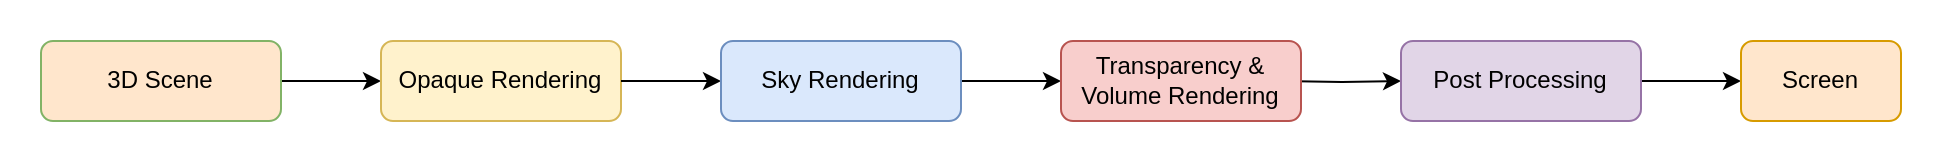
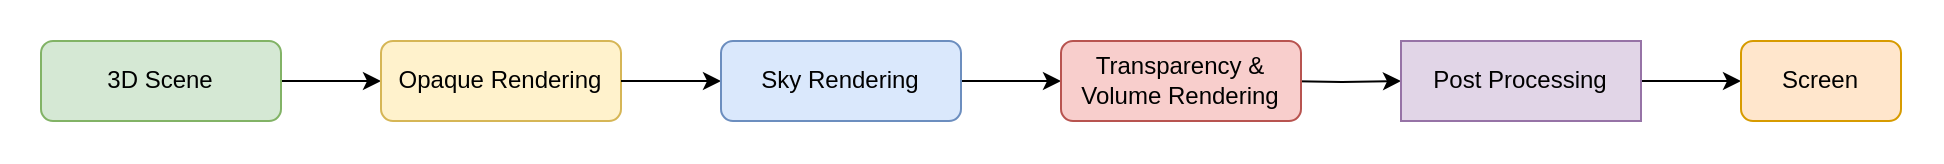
(161, 81) -> (161, 81)
(1521, 81) -> (1521, 81)
